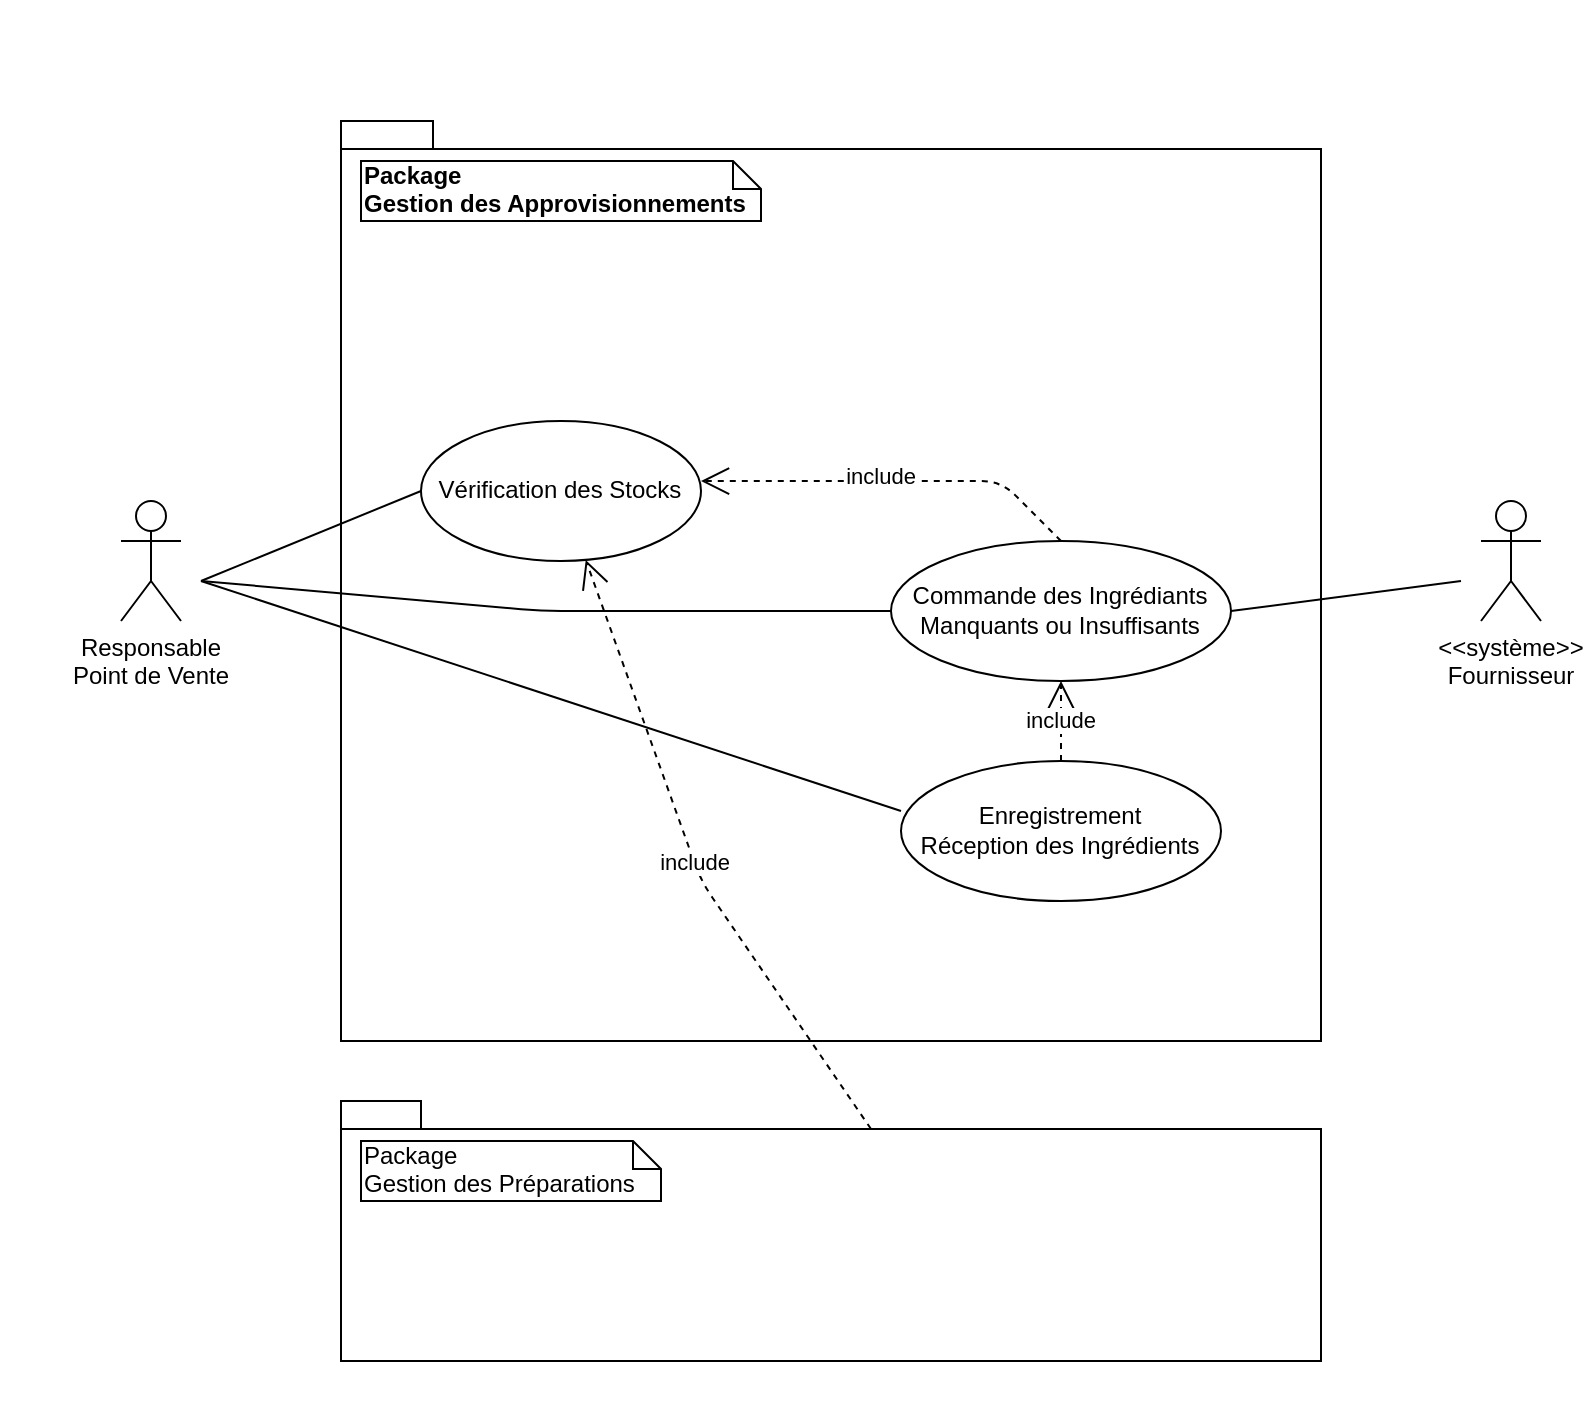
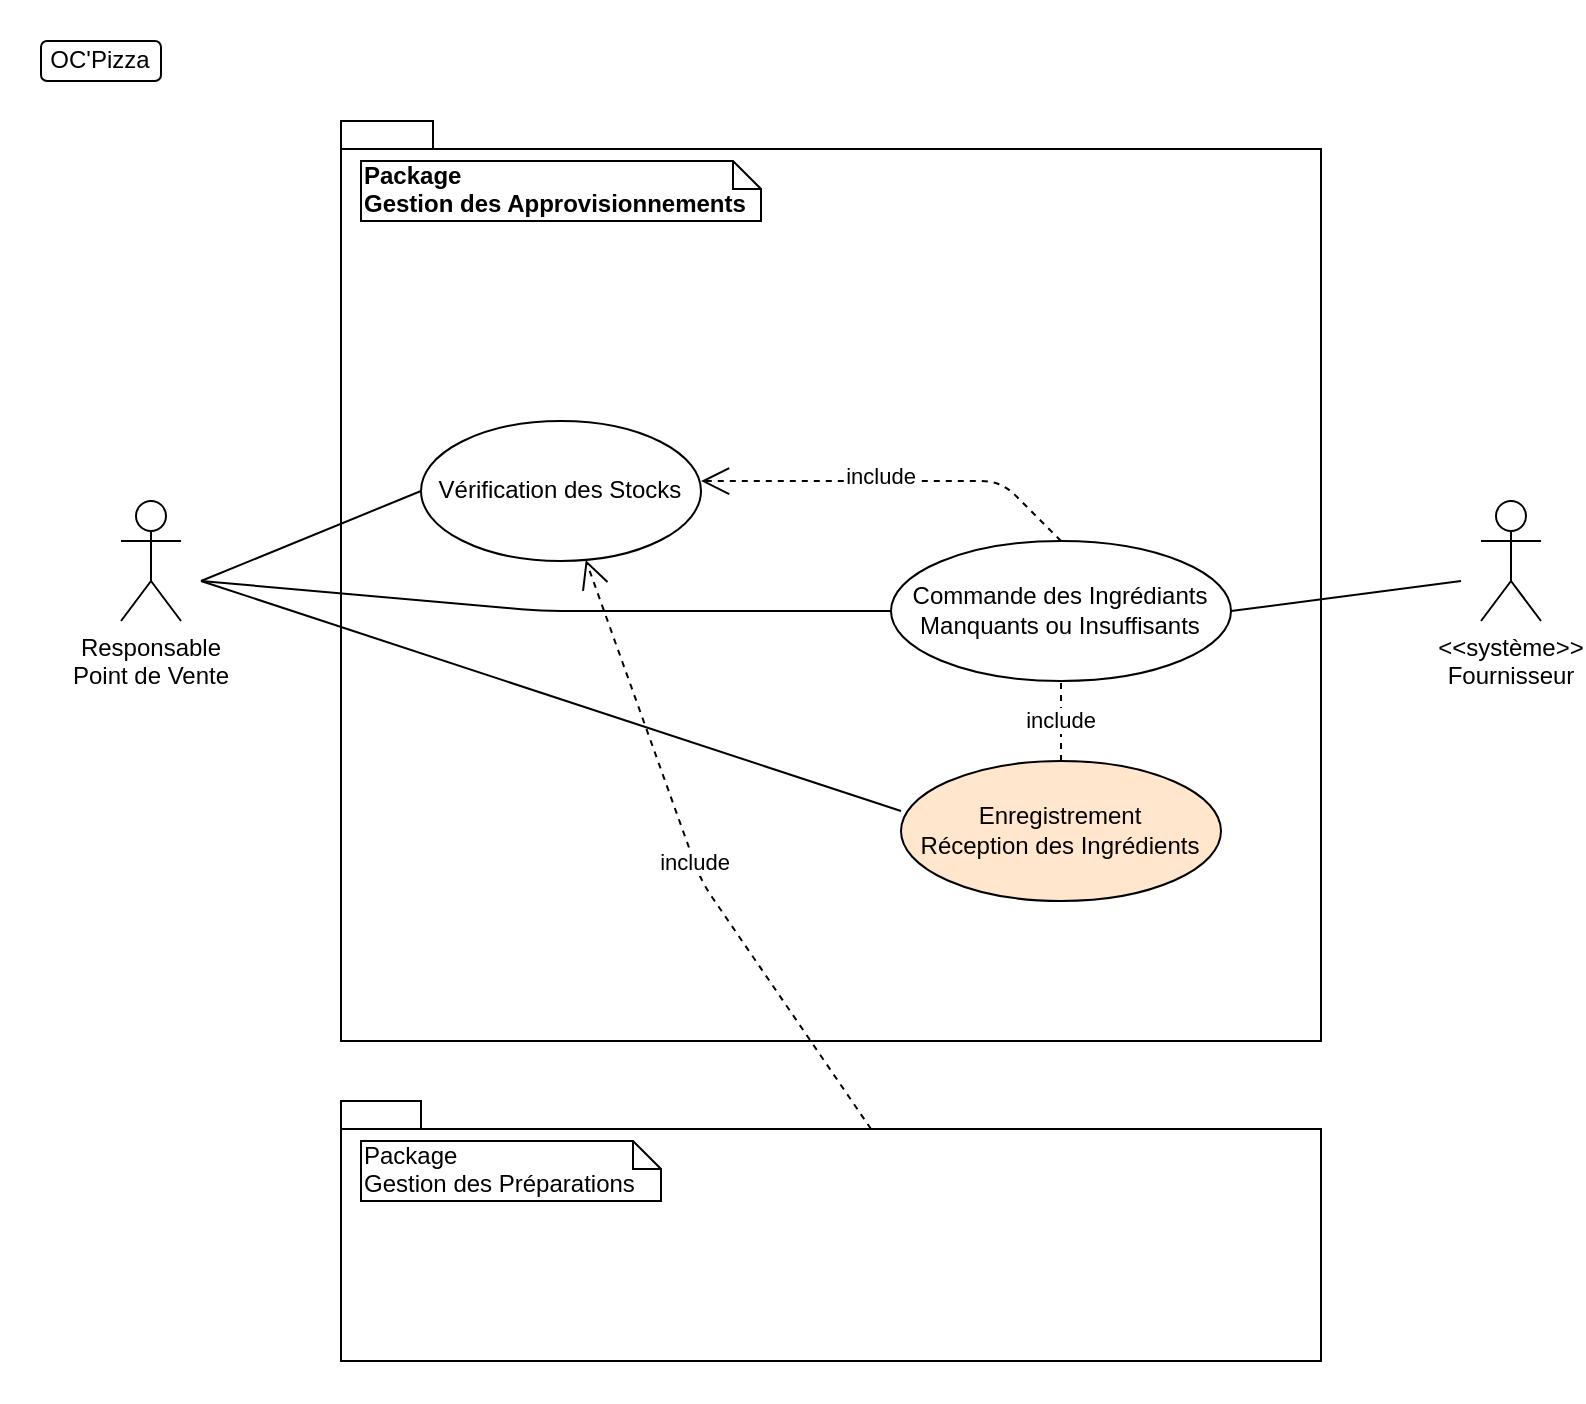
none -> (101, 61)
(1061, 689) -> (1061, 687)
(1061, 831) -> (1061, 831)
